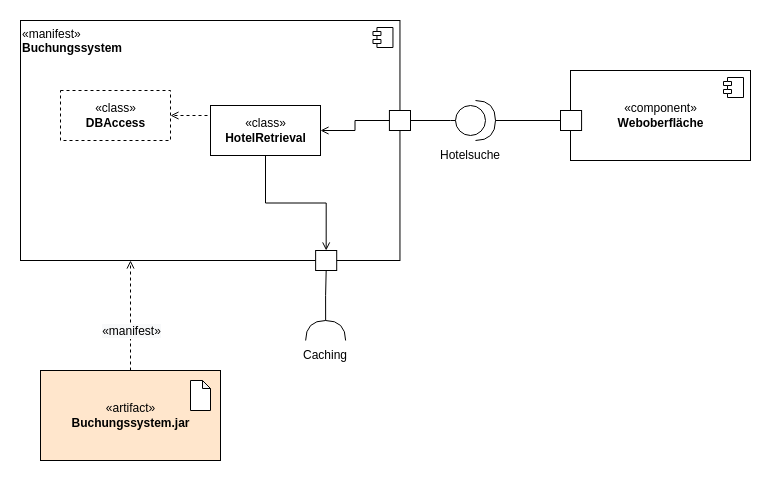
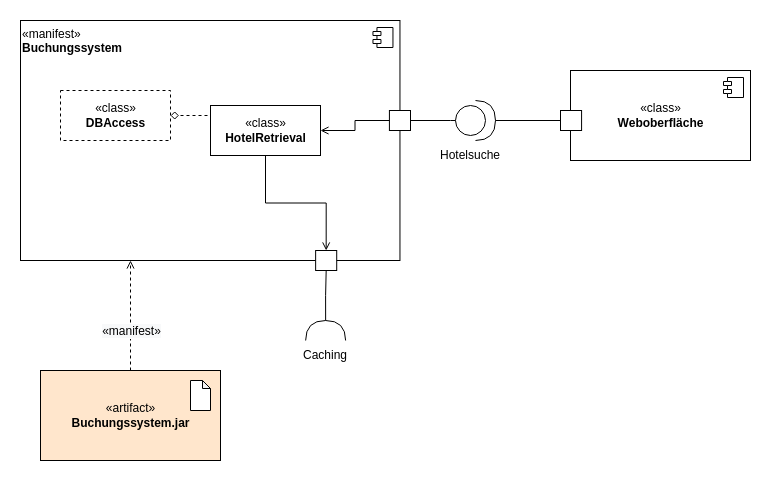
(177, 116) -> (179, 116)
(661, 116) -> (661, 116)
